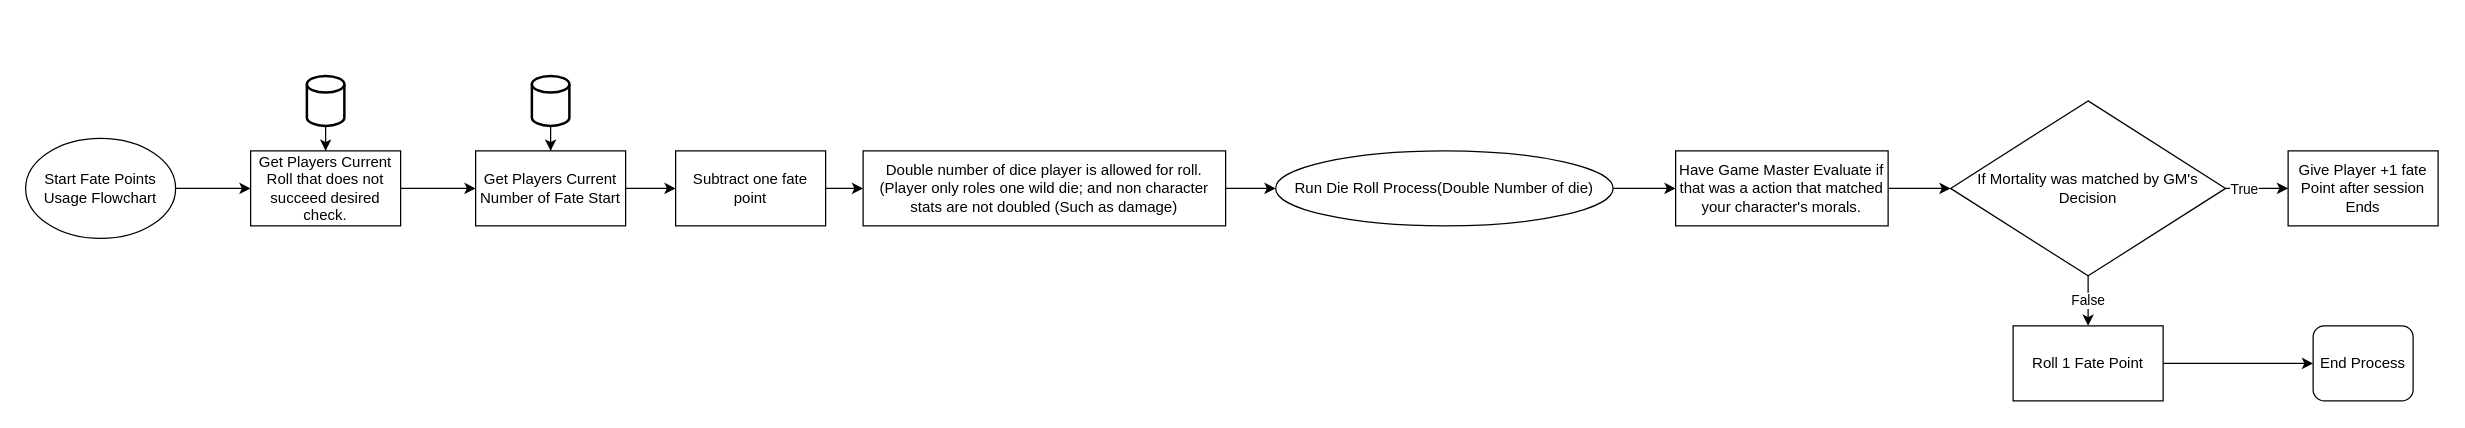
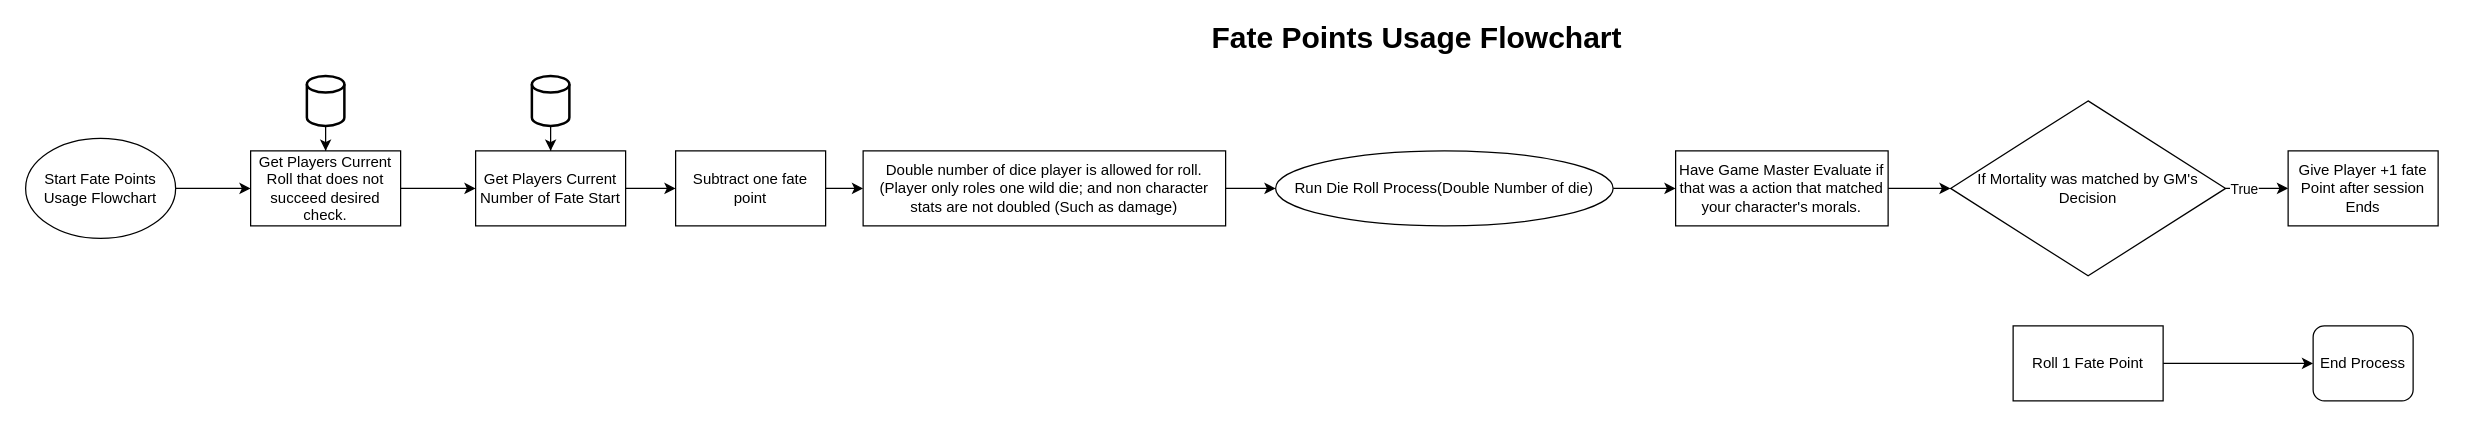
none -> (1421, 38)
(2088, 297) -> none
